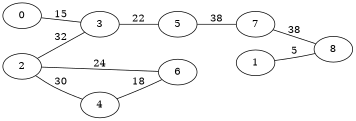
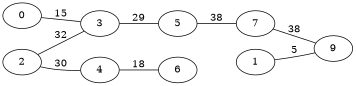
(139, 19) -> (139, 18)
(333, 49) -> (333, 49)
(100, 69) -> none
